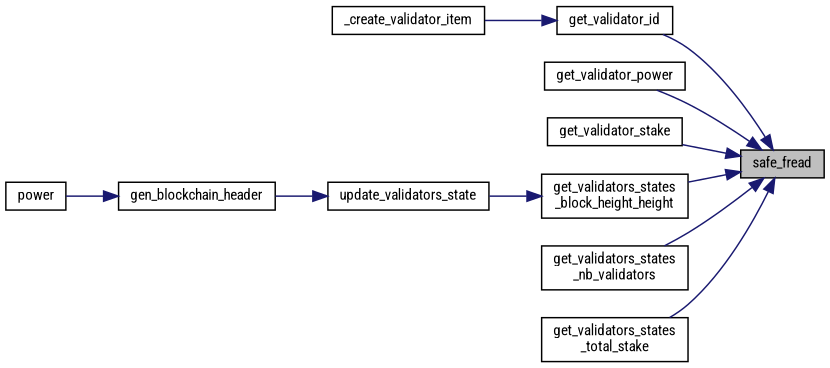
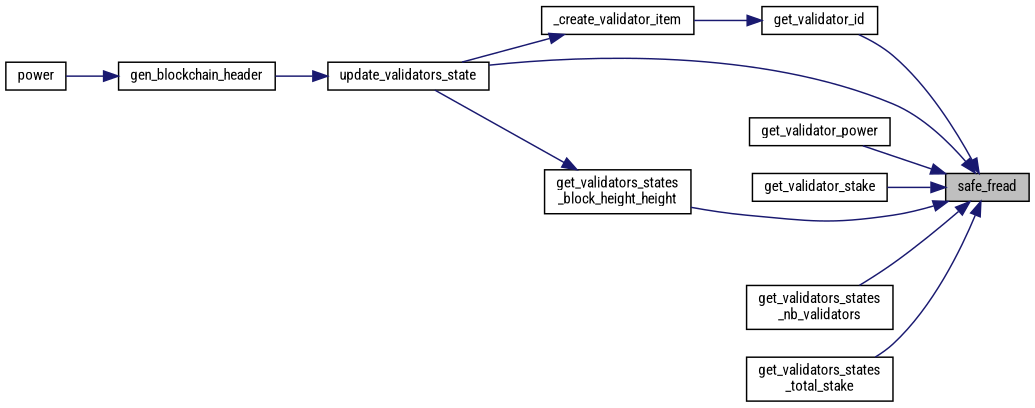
none -> (506, 50)
none -> (740, 66)
